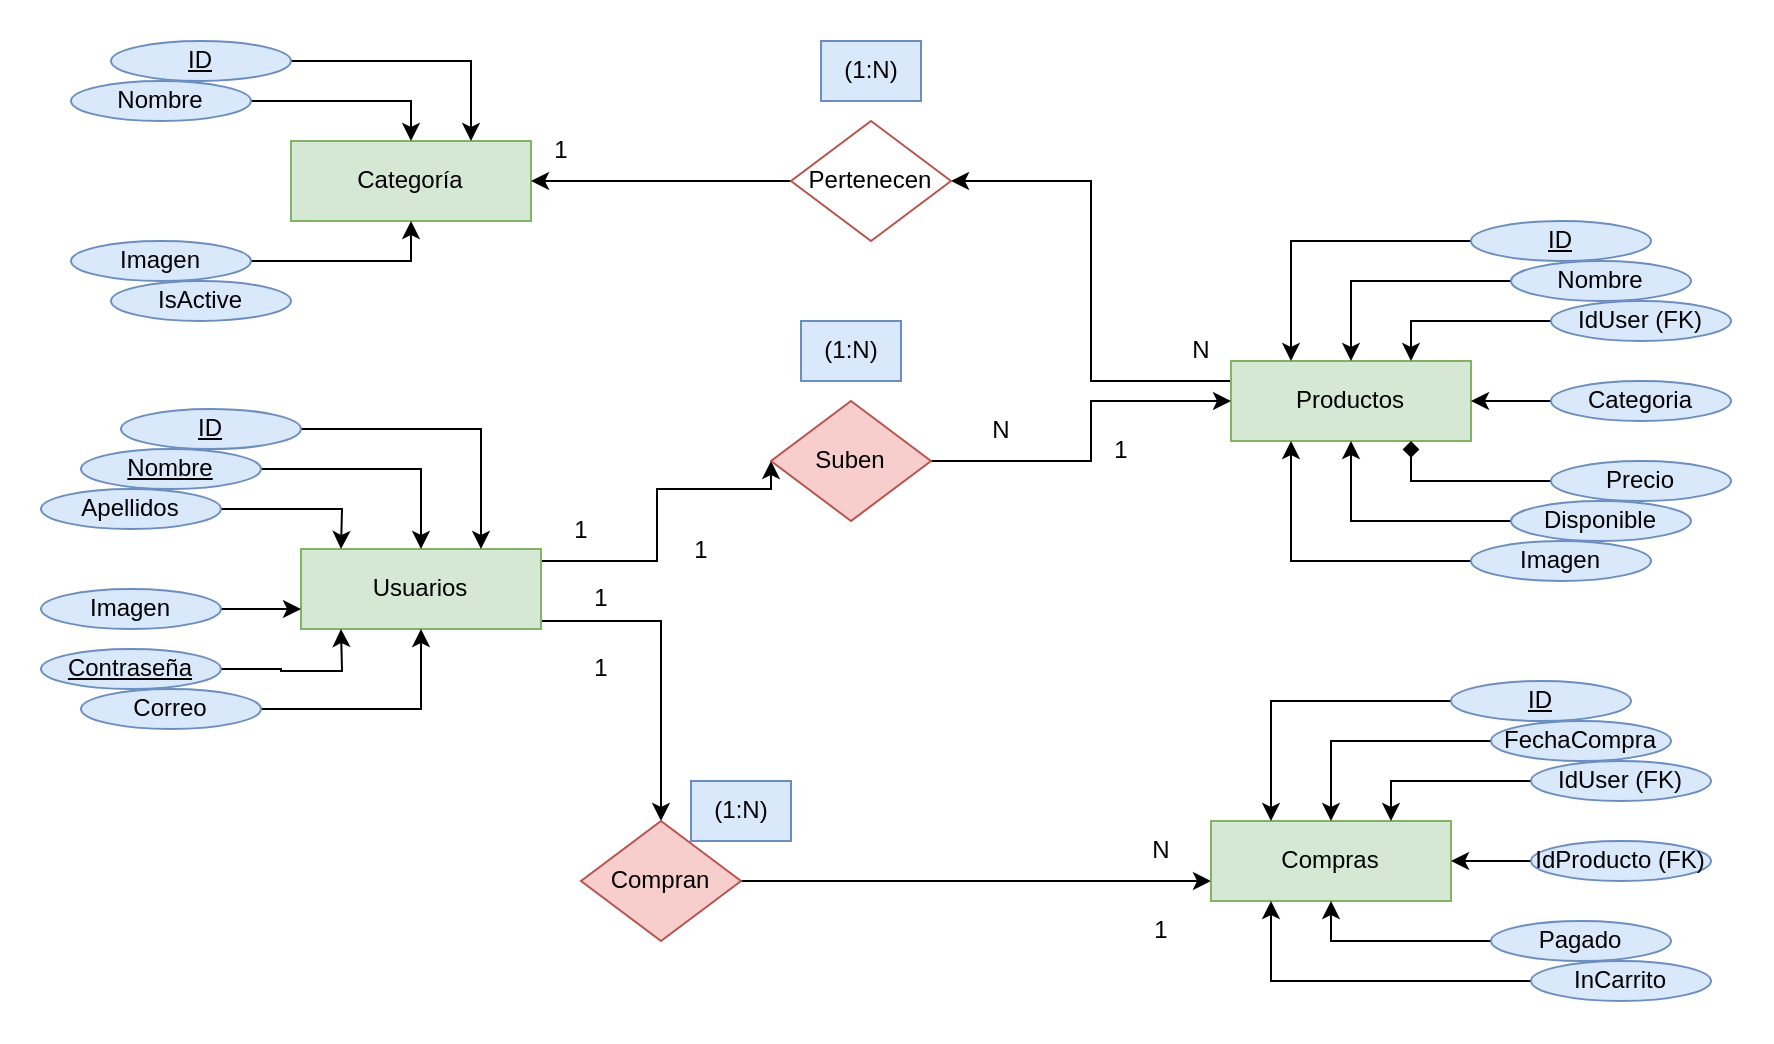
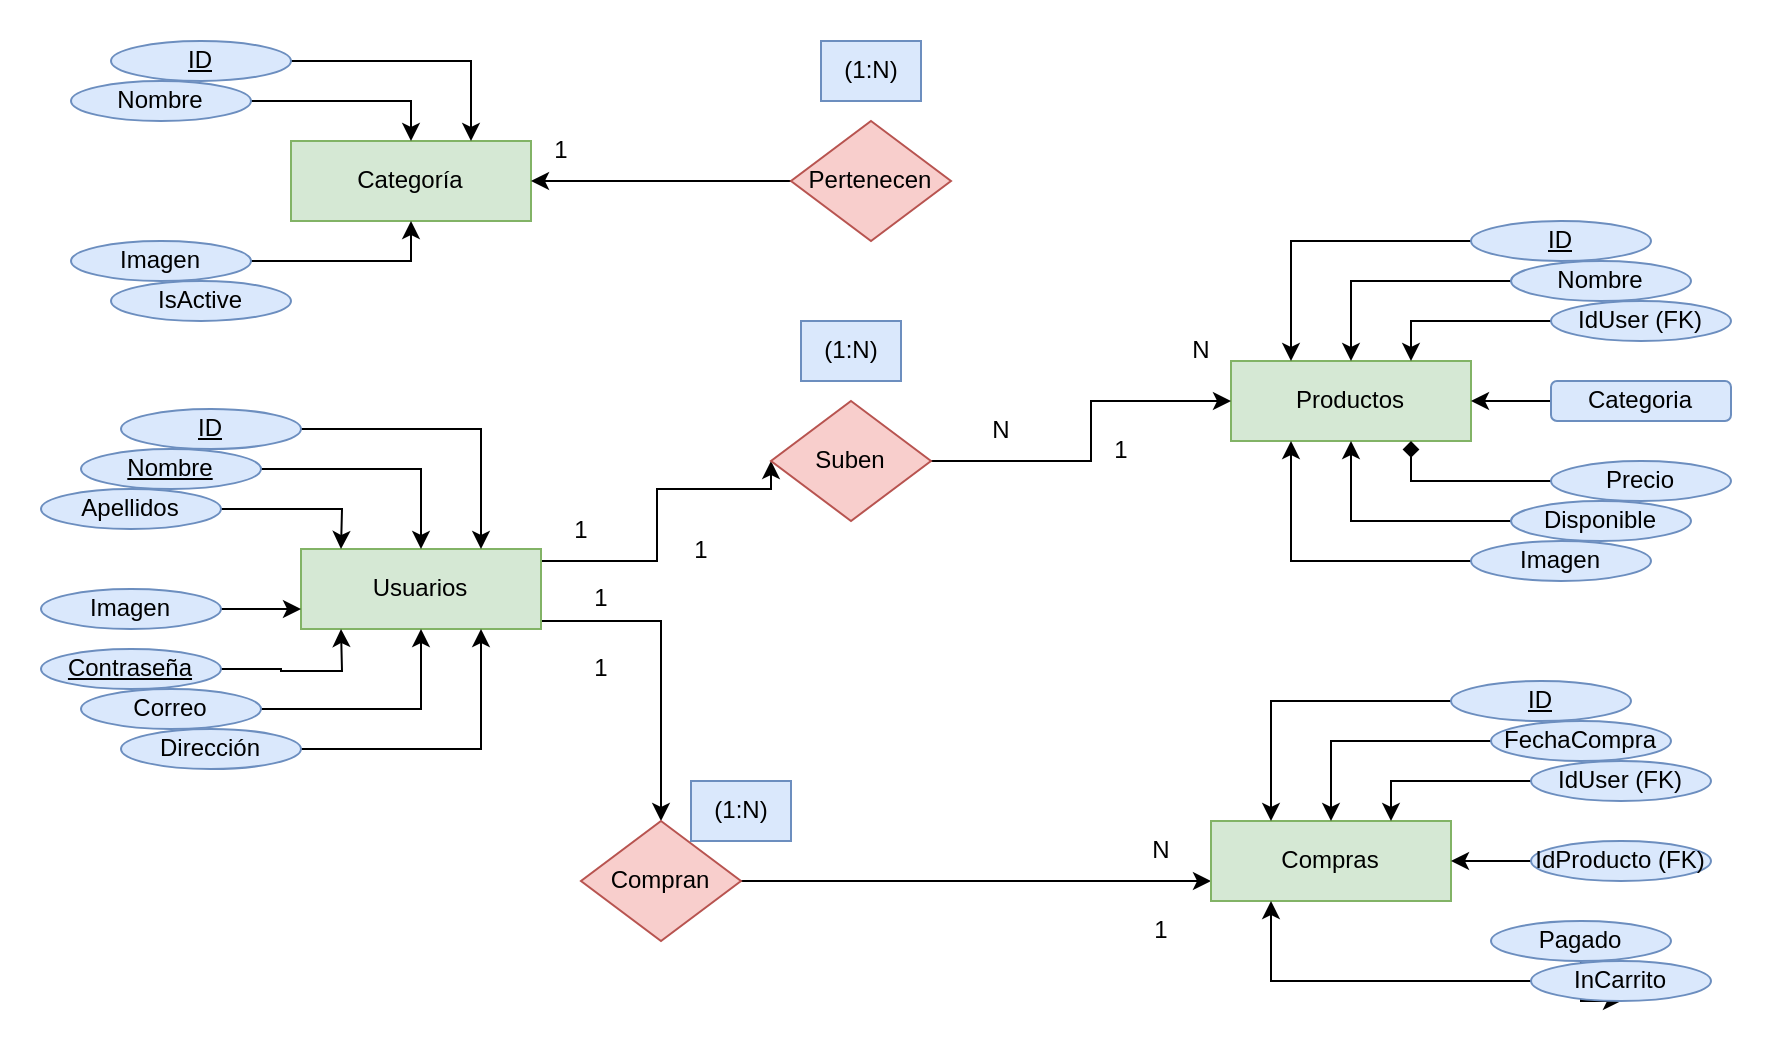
(871, 181) -> (871, 181)
(1091, 288) -> none
(1641, 401) -> (1641, 401)
none -> (211, 749)
none -> (444, 749)
(1398, 941) -> (1593, 1001)
